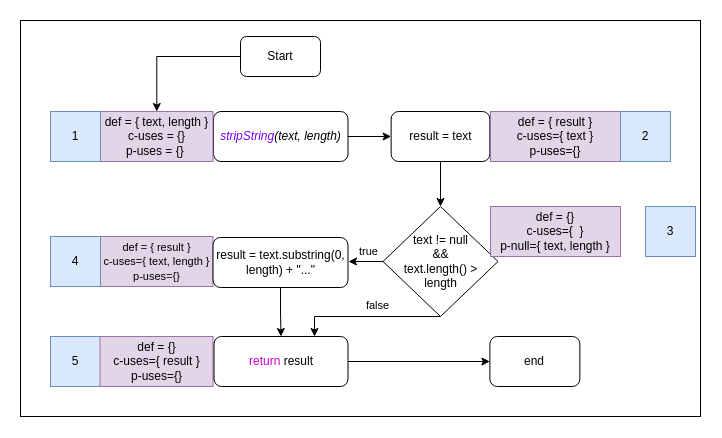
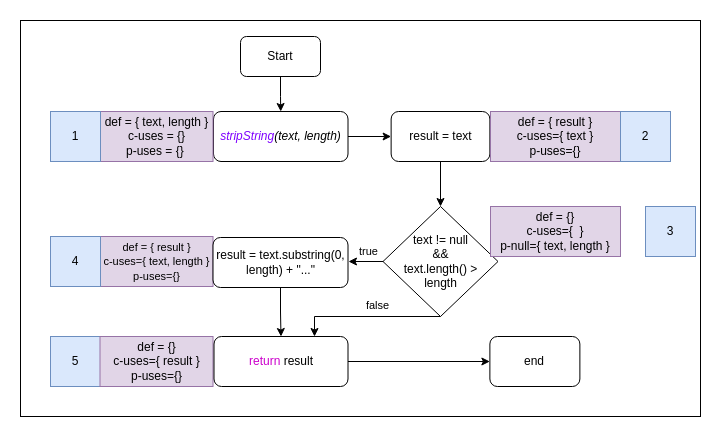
(175, 57) -> (281, 91)
